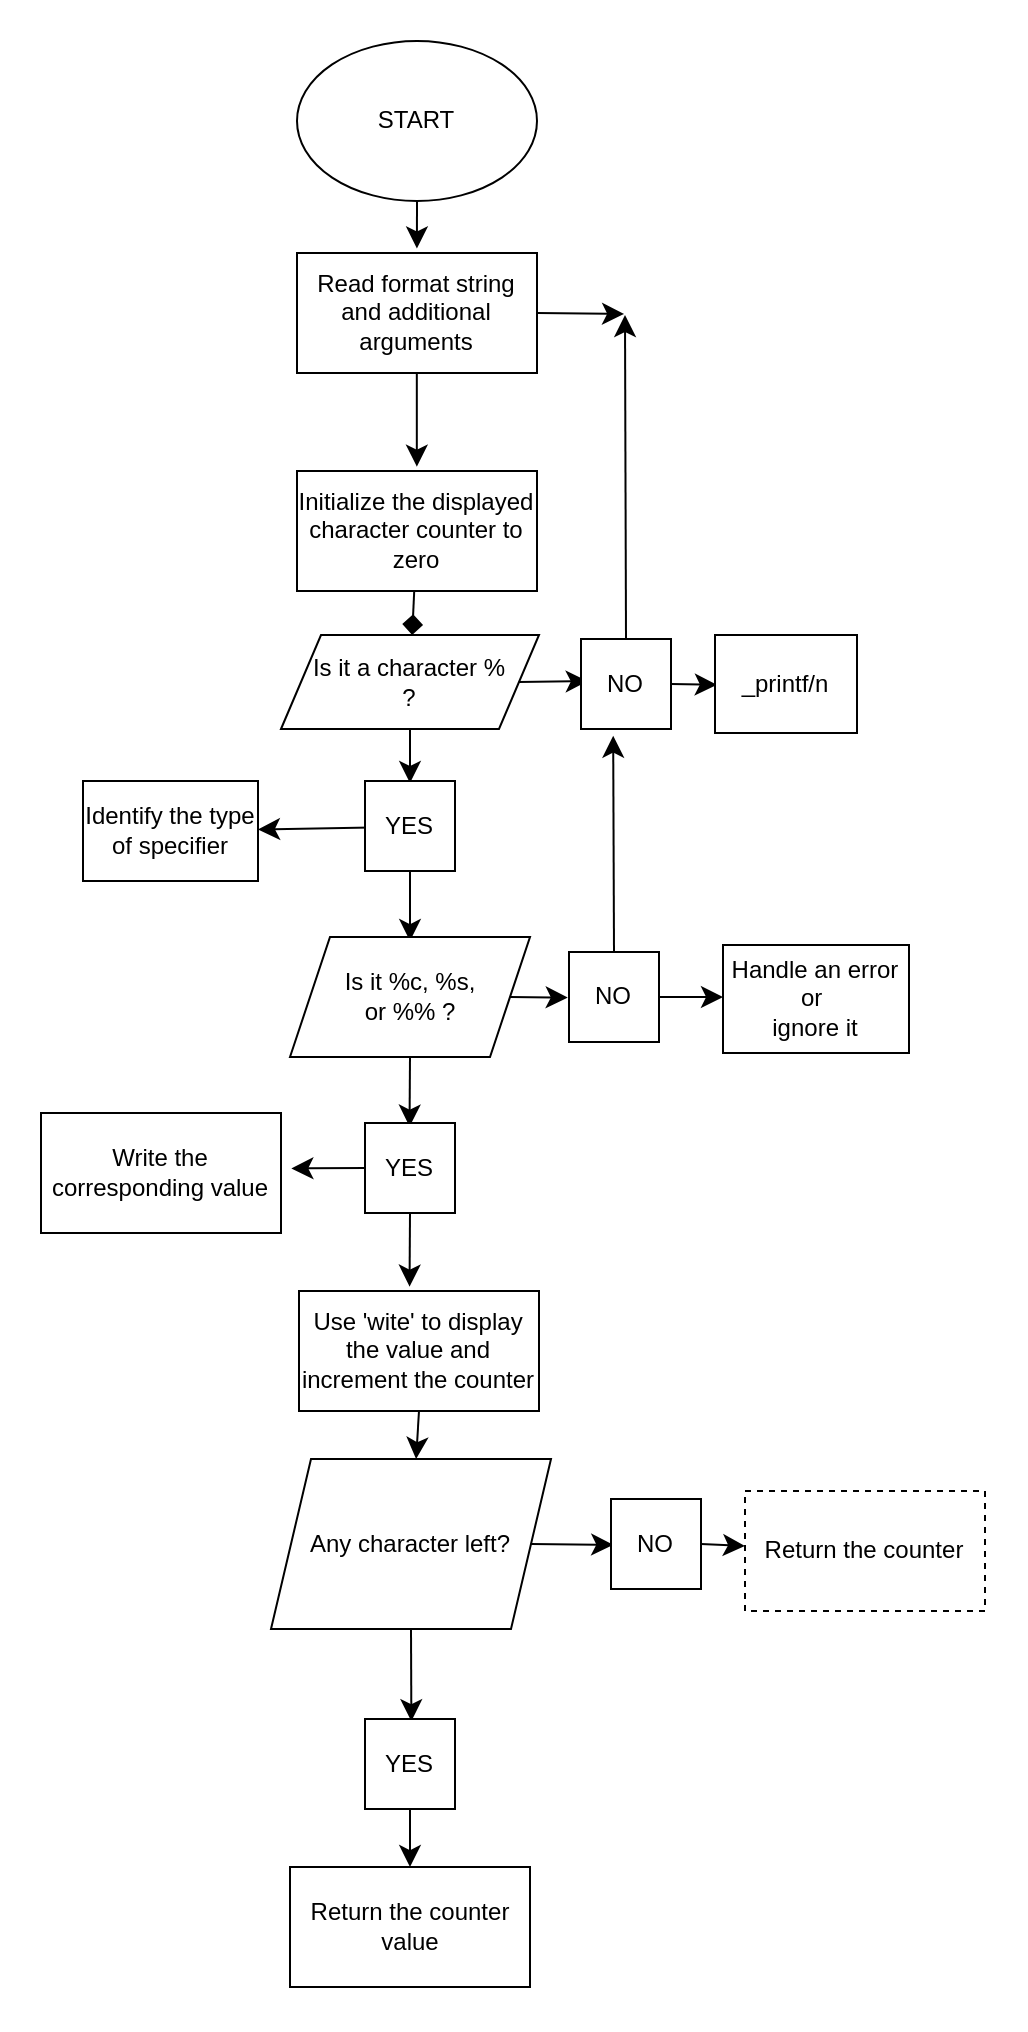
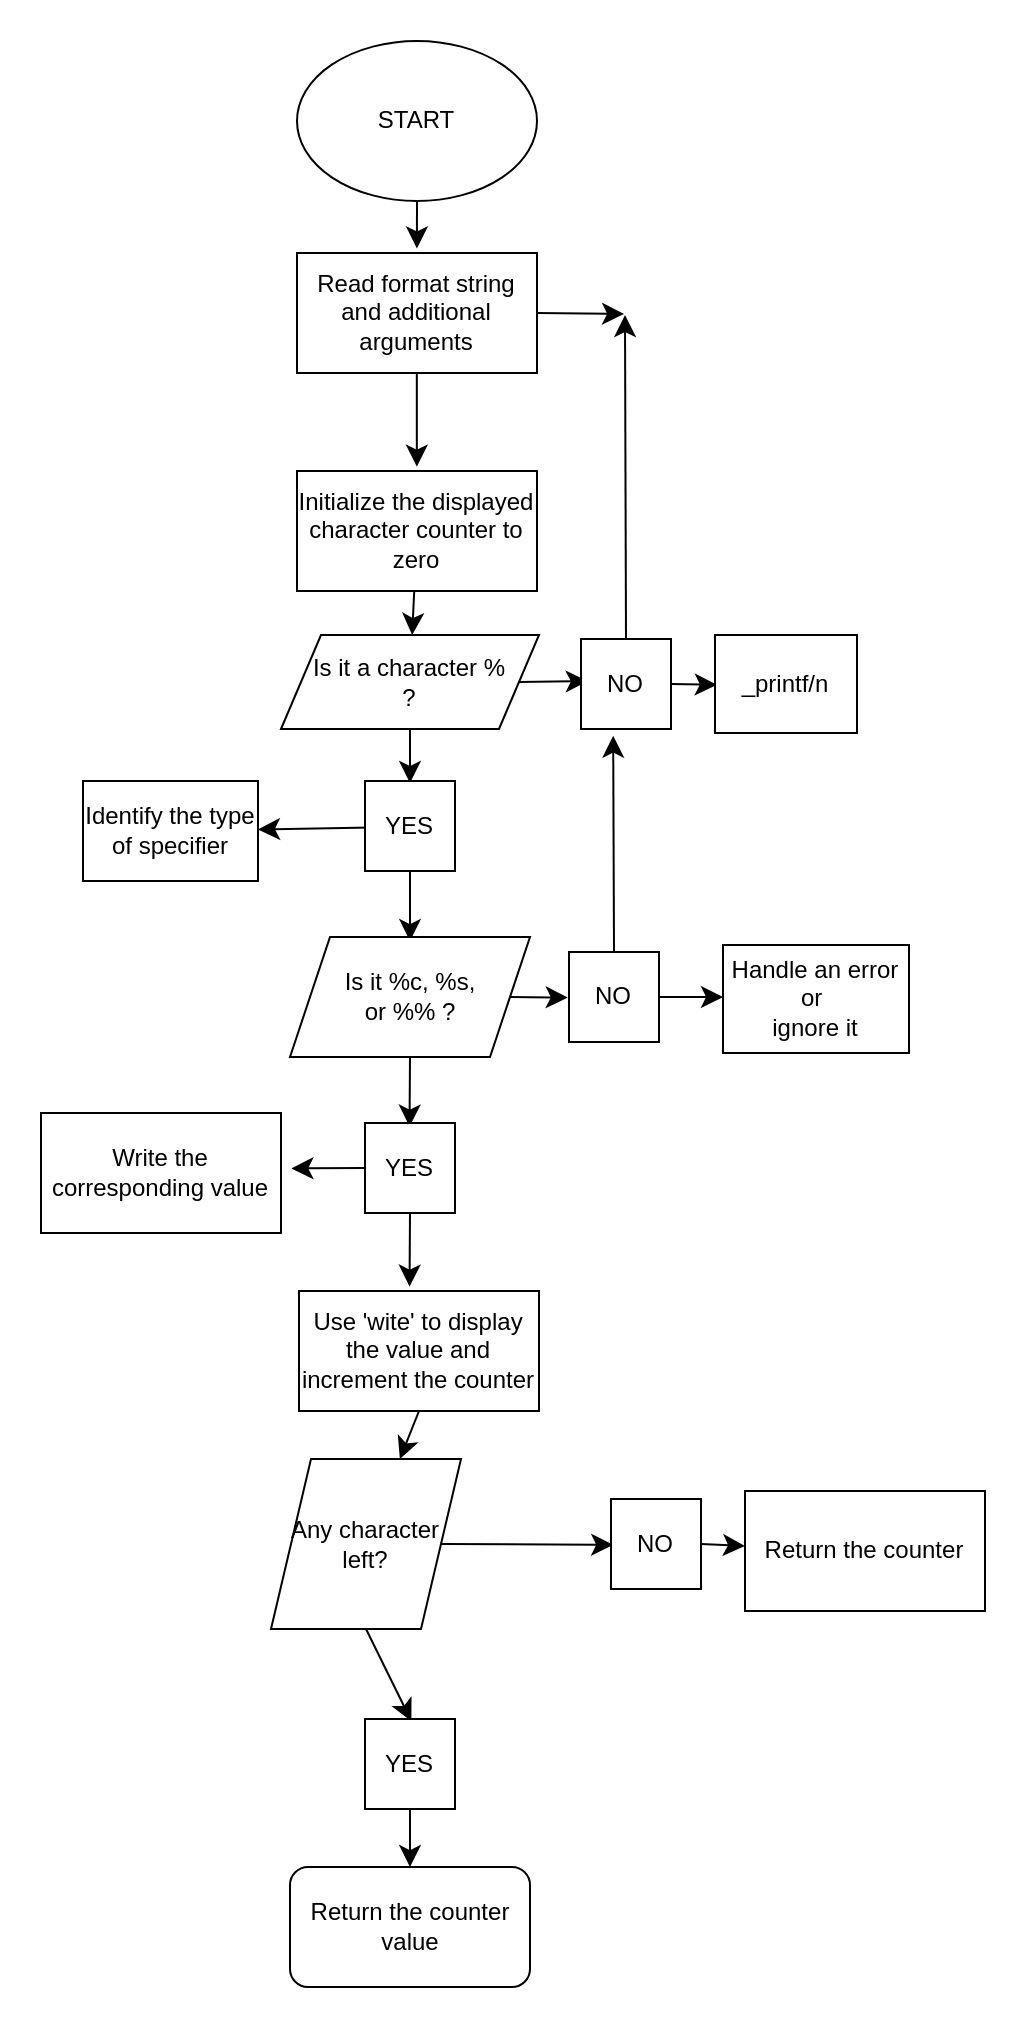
(413, 614) -> (413, 616)
(411, 1544) -> (366, 1544)
(865, 1551) -> (865, 1551)
(410, 1927) -> (410, 1927)
